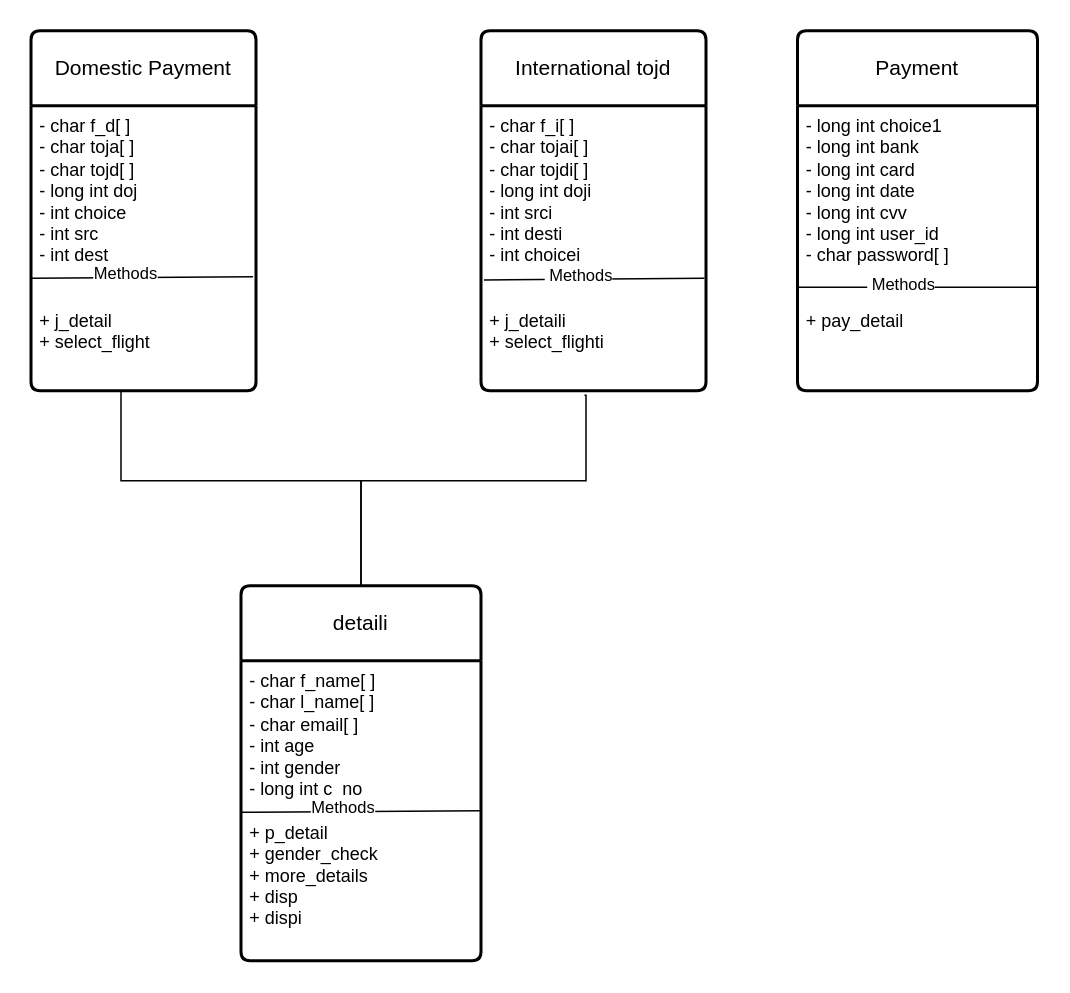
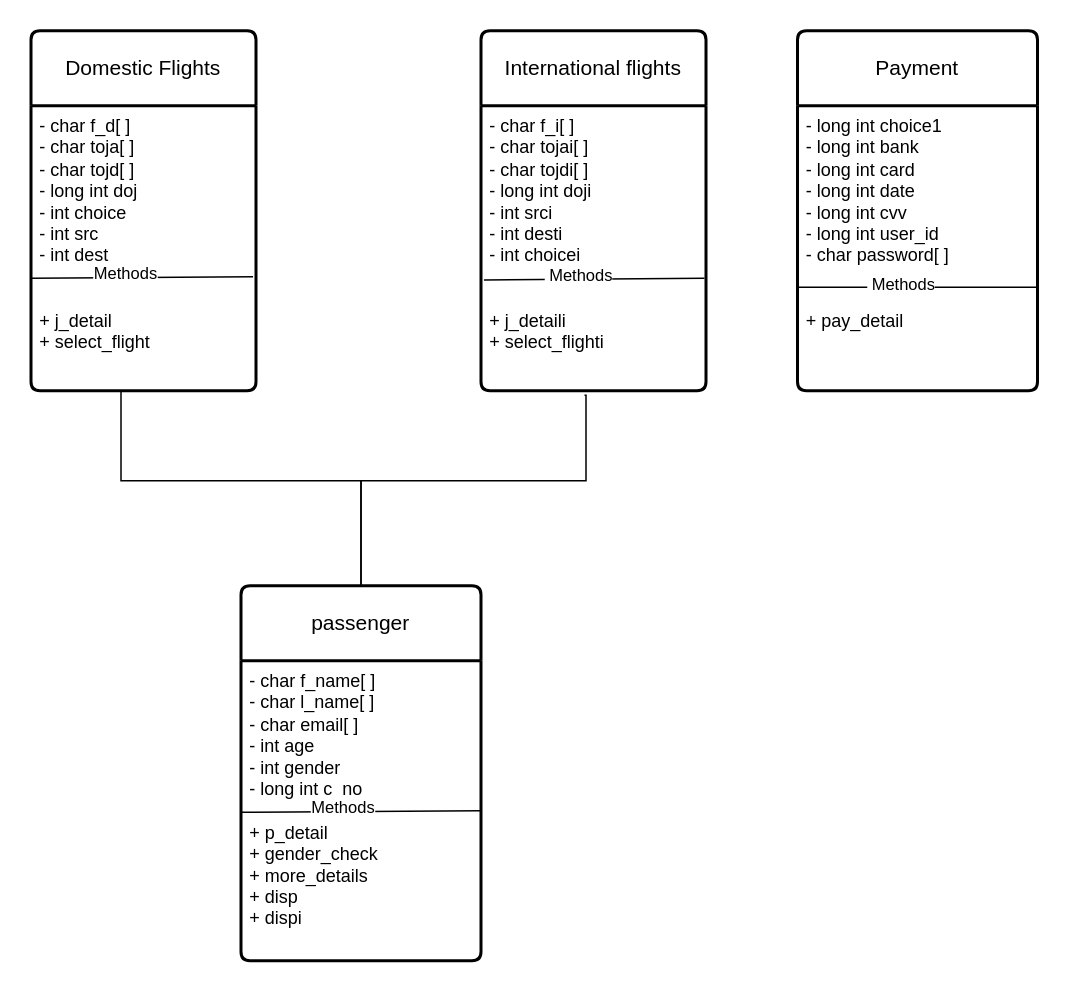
(143, 68) -> (143, 68)
(593, 68) -> (593, 68)
(361, 623) -> (361, 623)
